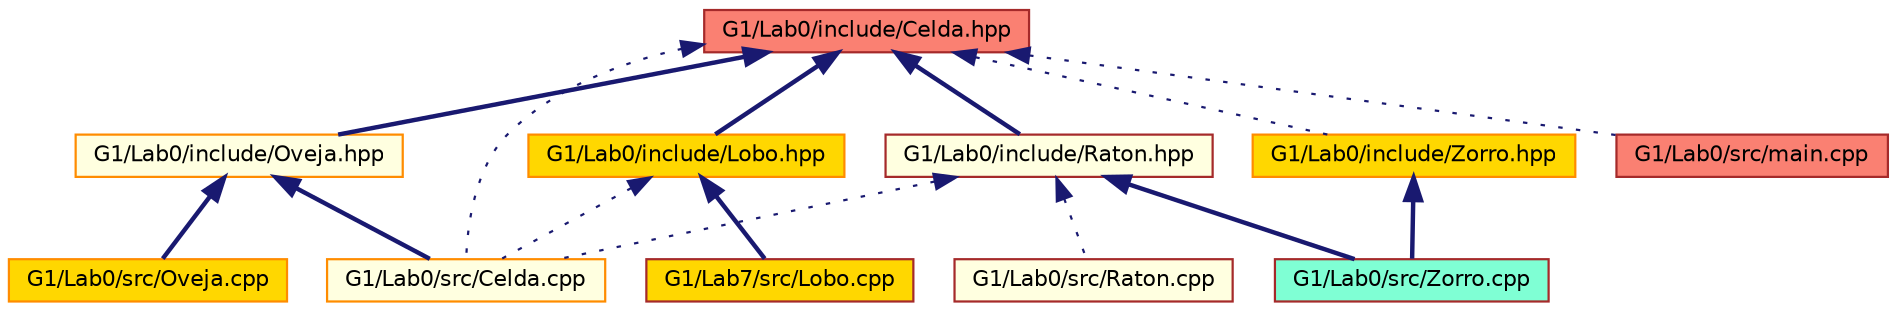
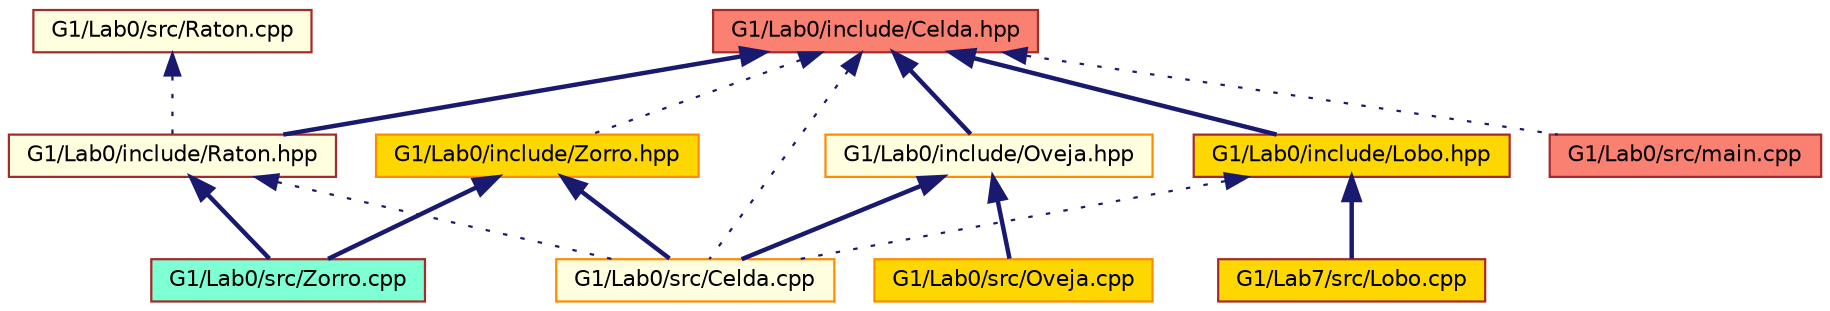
(686, 156) -> (1352, 156)
none -> (625, 225)
(1075, 229) -> (172, 105)
